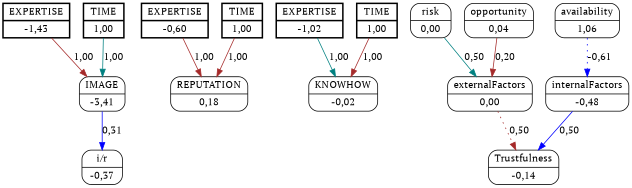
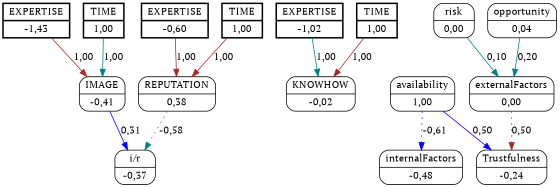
(587, 29) -> (423, 102)
(495, 54) -> (517, 54)
(475, 57) -> (497, 57)
(102, 102) -> (102, 102)
(209, 102) -> (177, 102)
none -> (158, 127)
(558, 128) -> (464, 128)
(524, 176) -> (512, 176)
